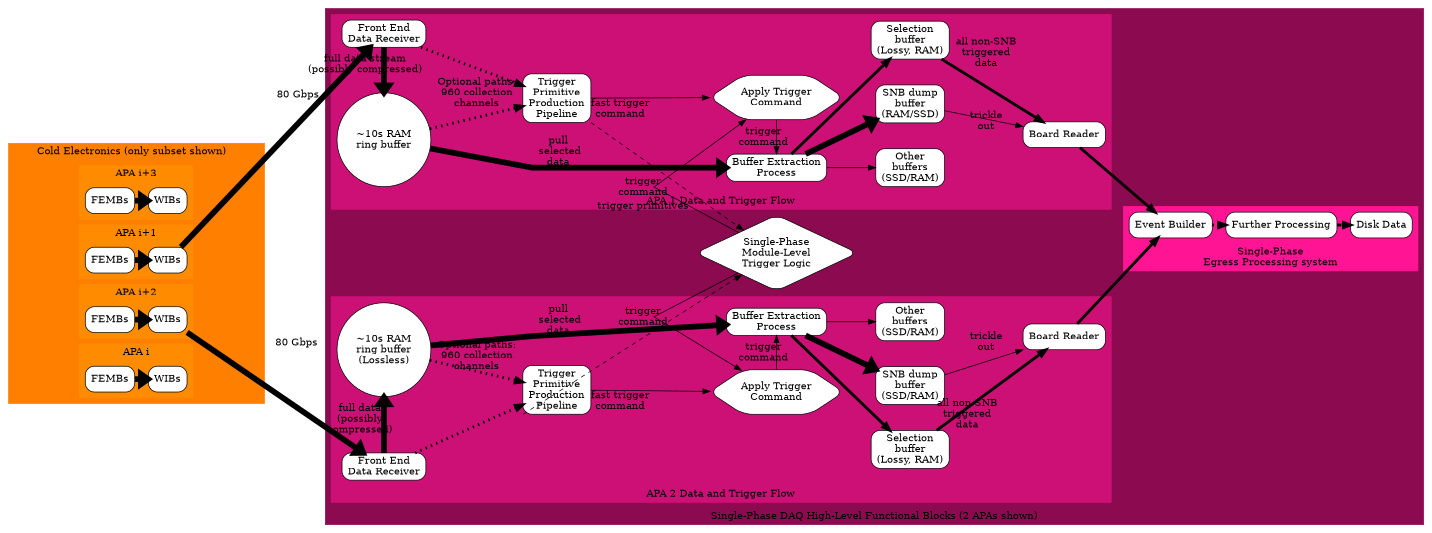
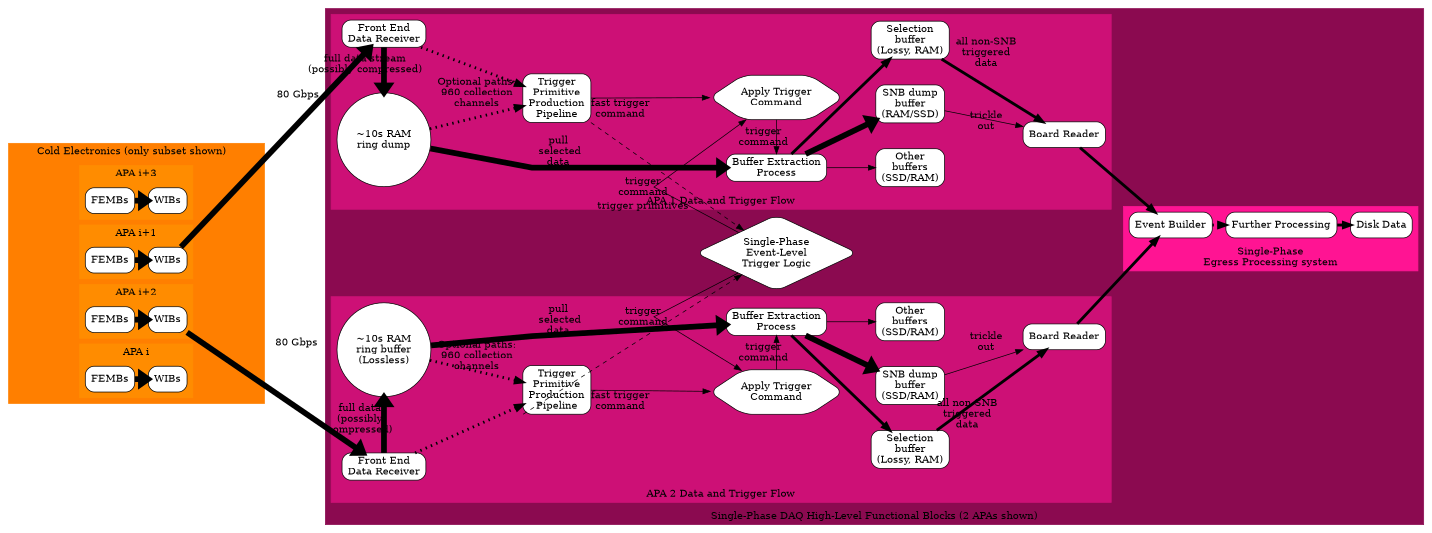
(384, 140) -> (384, 140)
(1340, 225) -> (1340, 225)
(777, 253) -> (777, 253)
